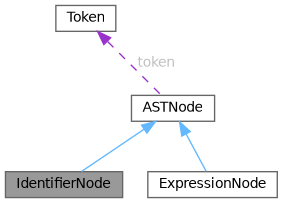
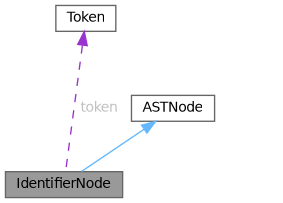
(134, 68) -> (74, 109)
(213, 185) -> none
